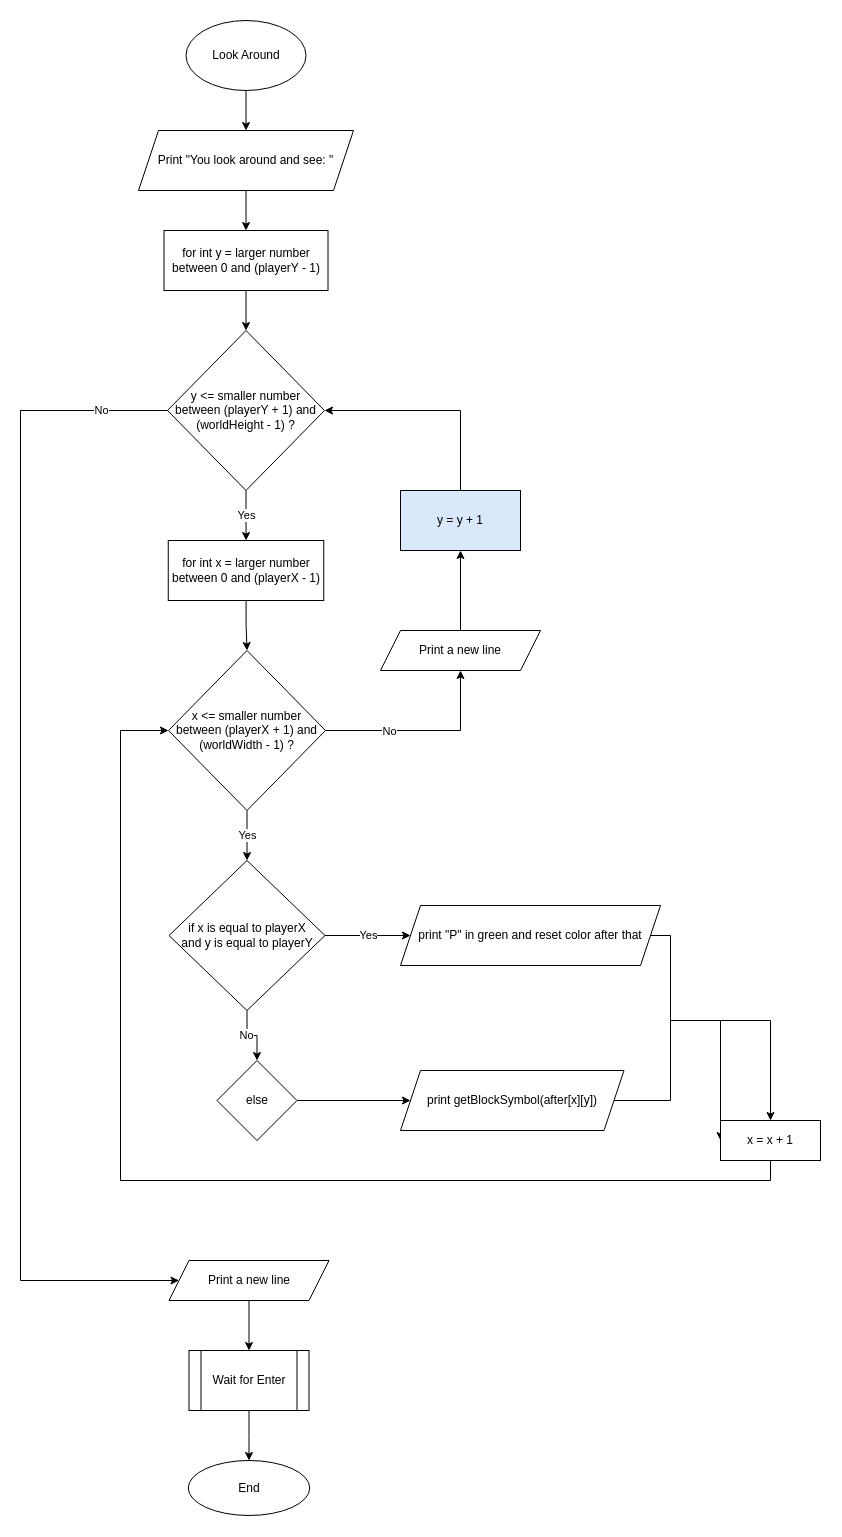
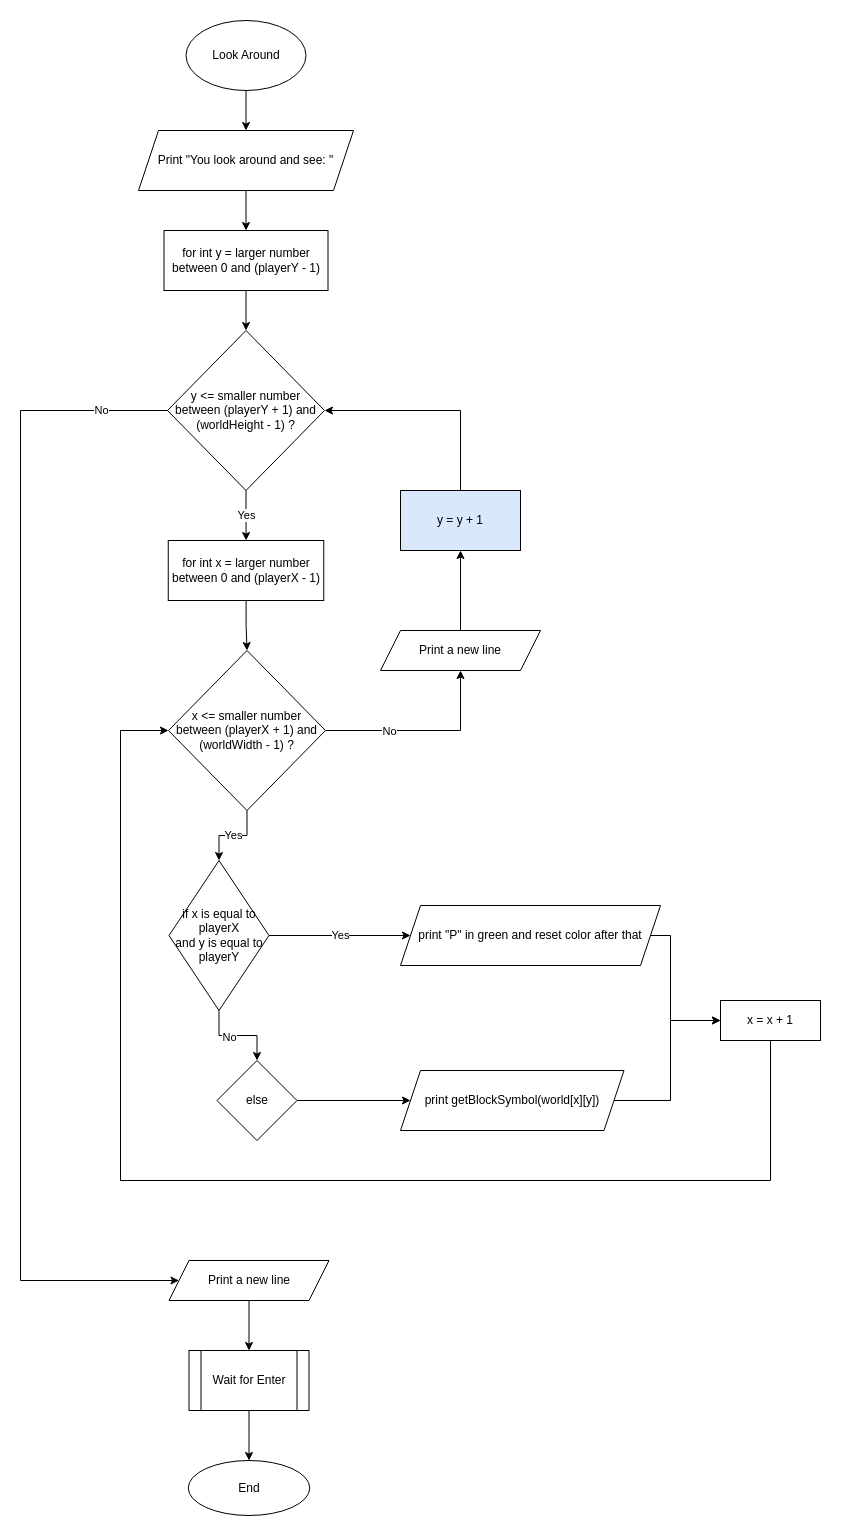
(247, 936) -> (219, 936)
(513, 1101) -> (513, 1101)
(771, 1141) -> (771, 1021)
